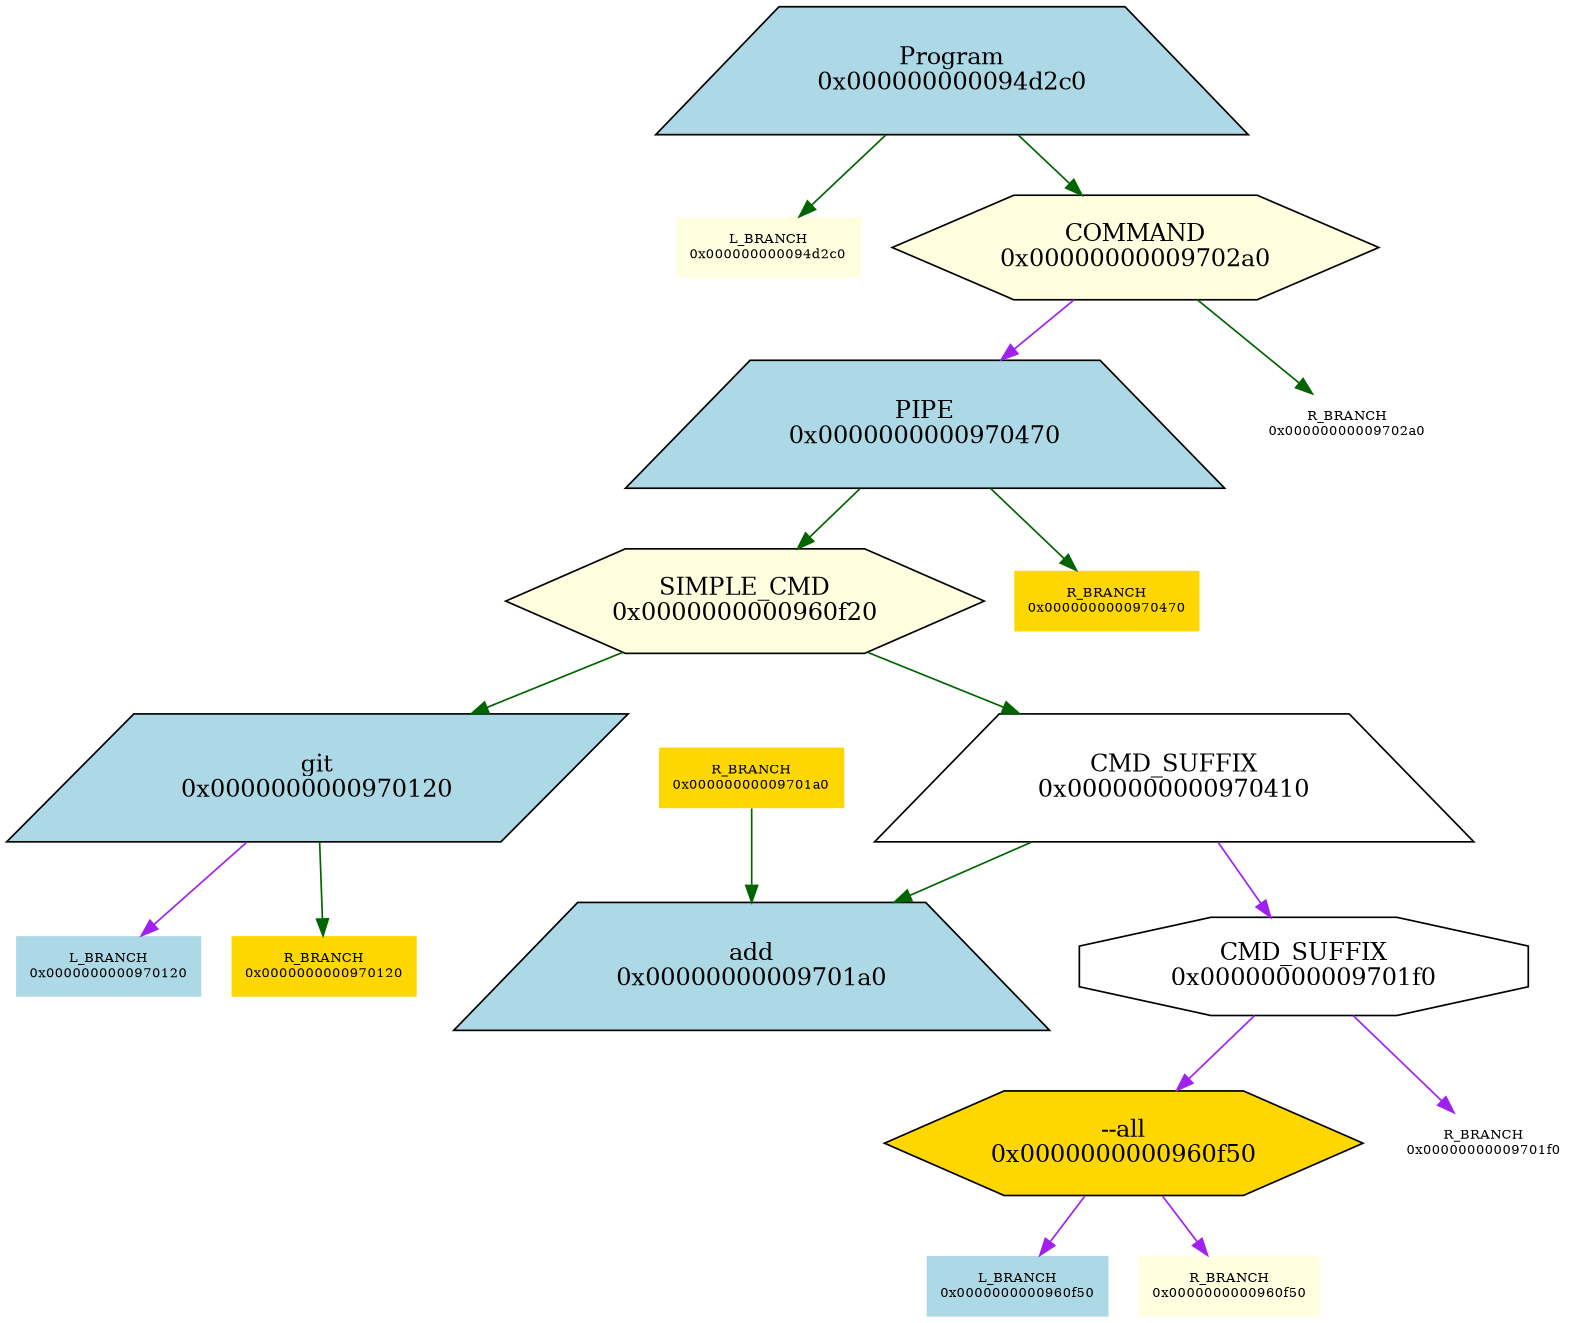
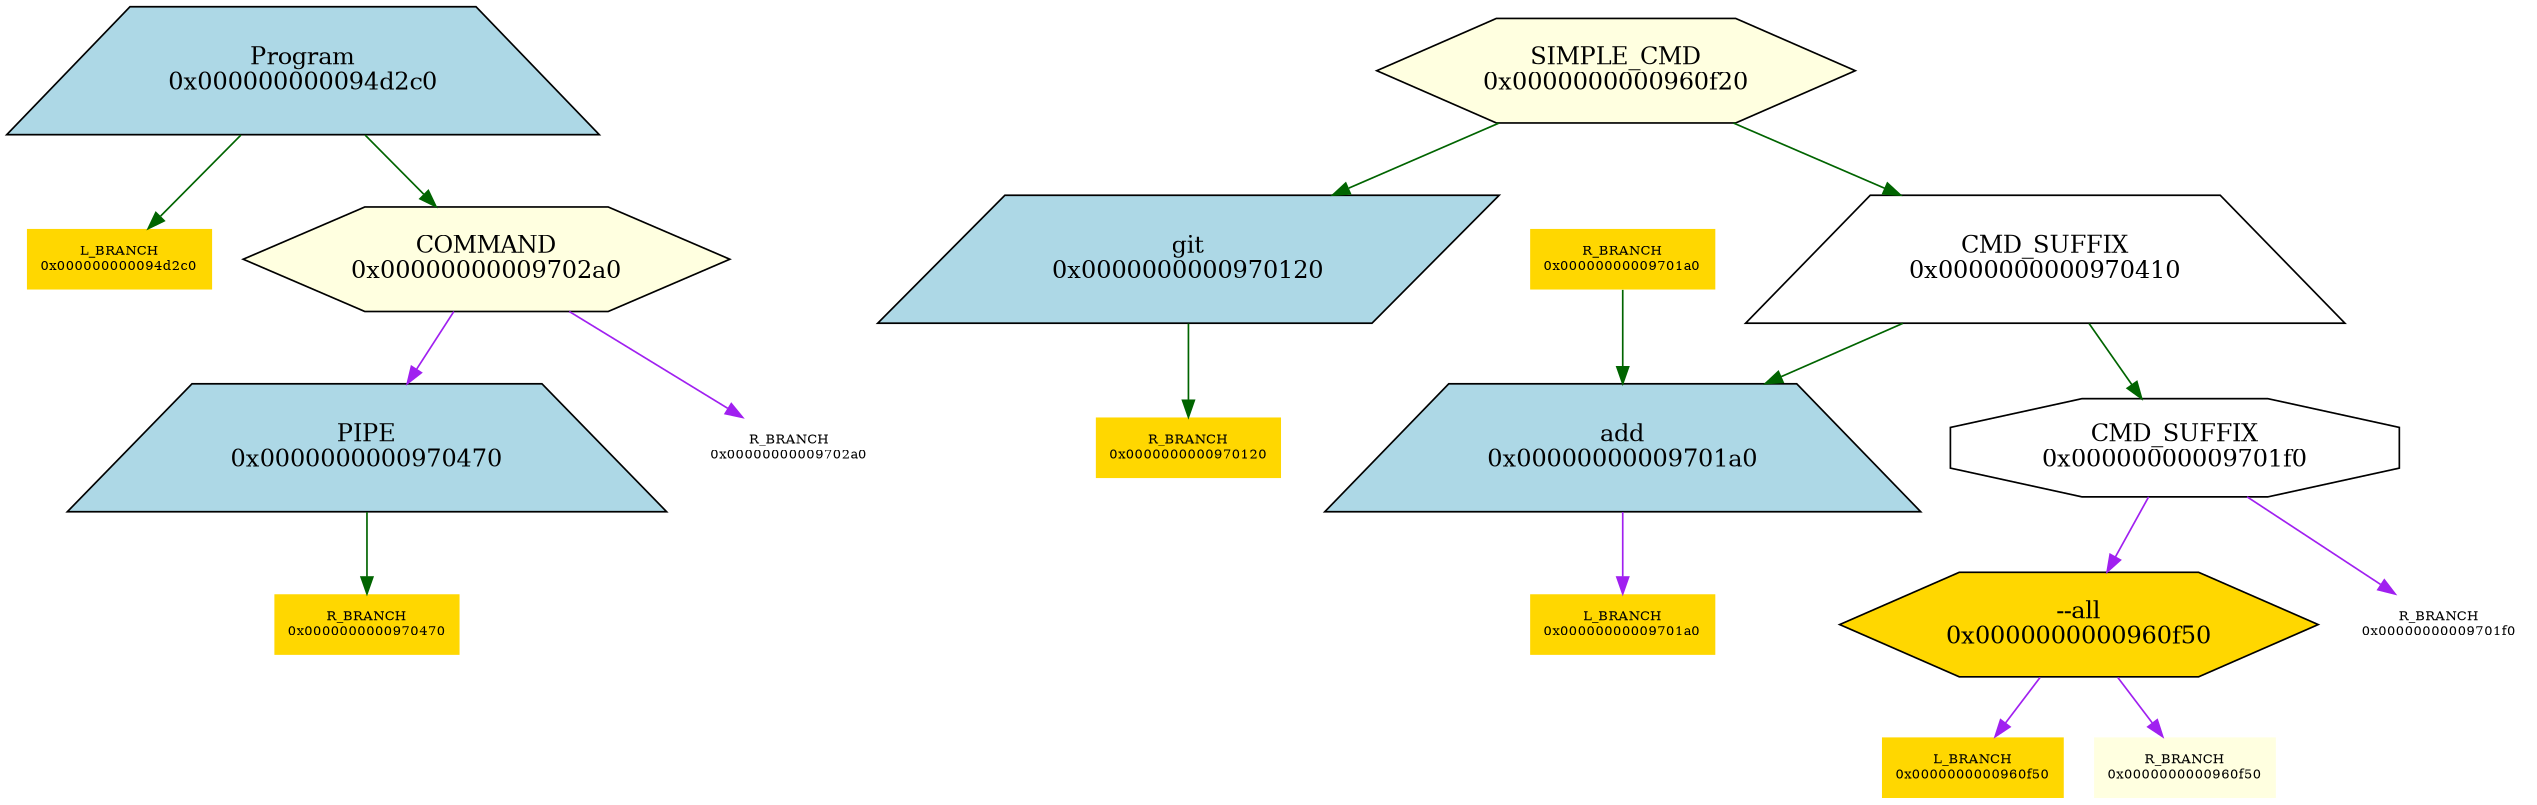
(769, 248) -> (120, 259)
(1248, 341) -> (649, 360)
(835, 513) -> none
none -> (1623, 625)
(1240, 873) -> (2111, 354)
(109, 966) -> none
(1018, 1286) -> (1973, 768)
